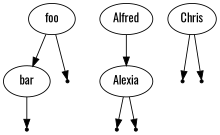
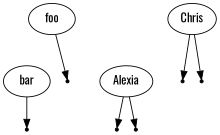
(126, 19) -> none
(41, 46) -> none
